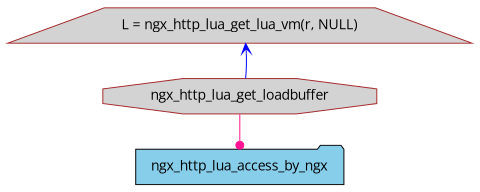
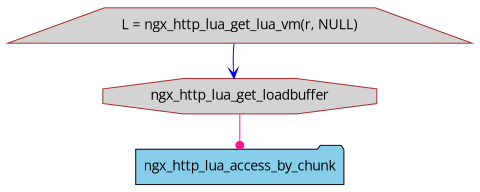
(246, 66) -> (233, 56)
(240, 167) -> (240, 167)
